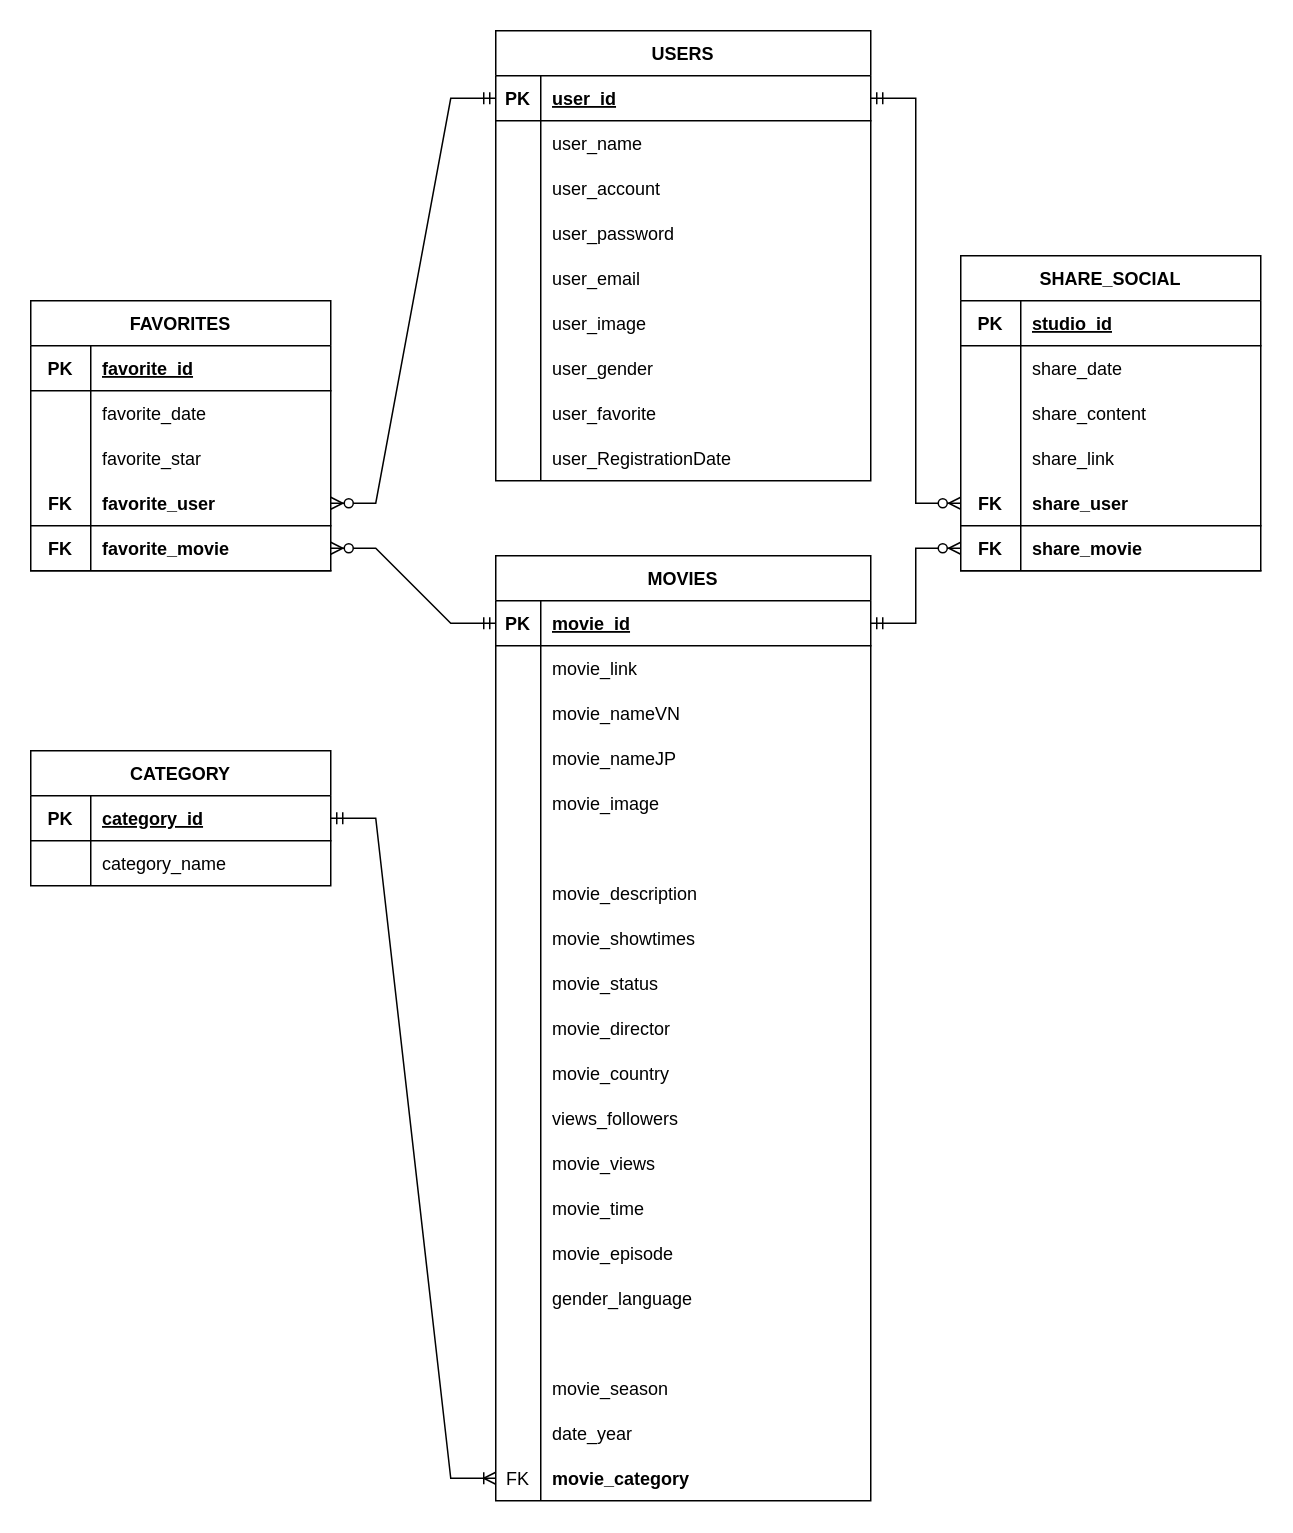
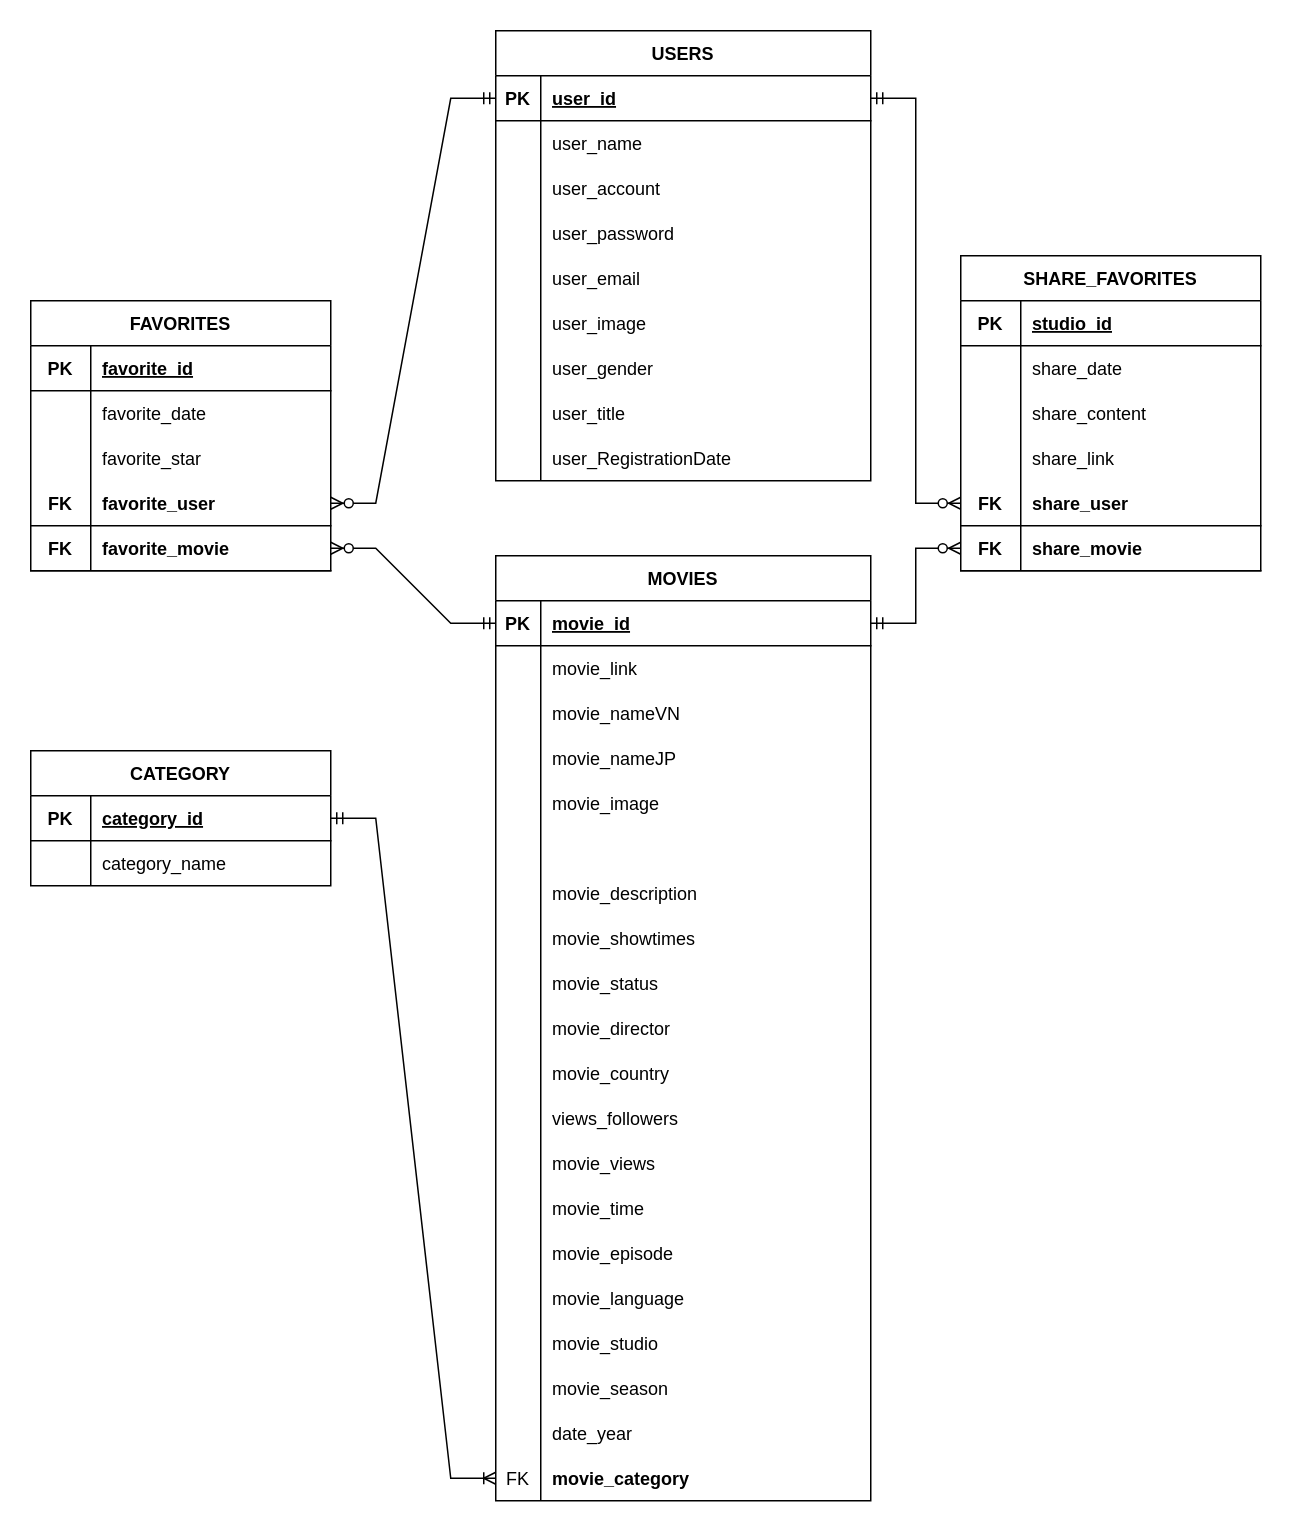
(1110, 279) -> (1110, 279)
(615, 414) -> (598, 414)
(625, 1299) -> (618, 1299)
none -> (706, 1343)
